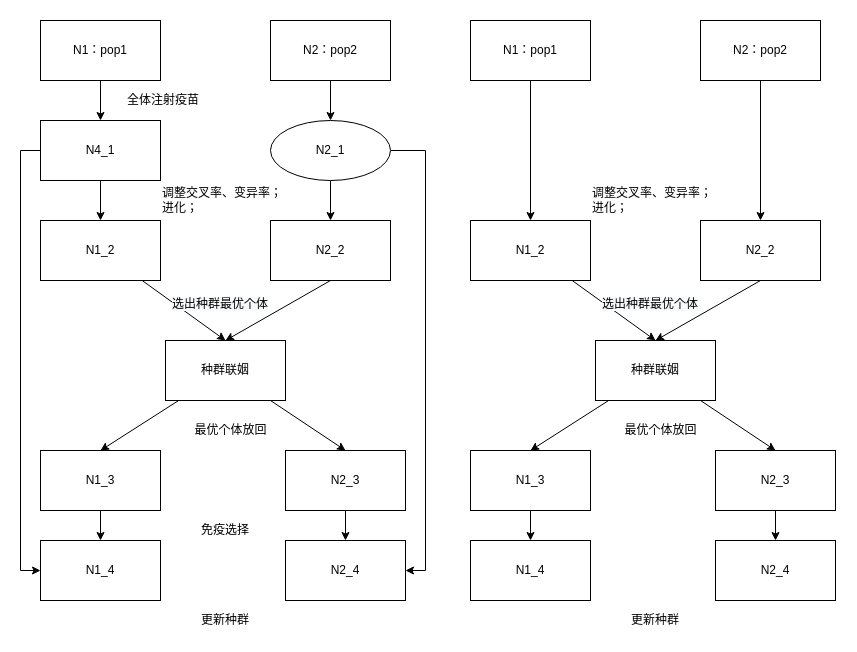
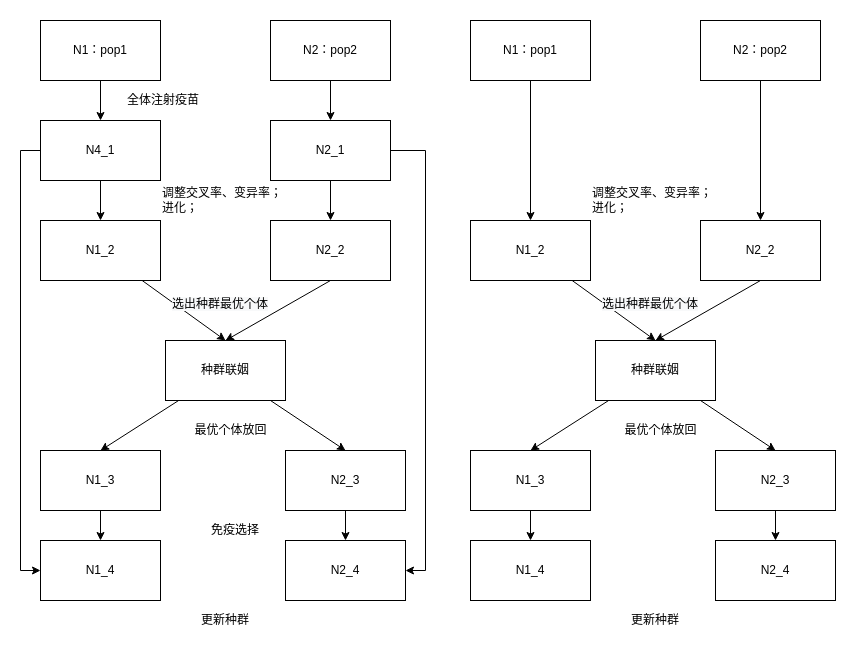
(331, 151) -> (331, 151)
(226, 531) -> (236, 531)
